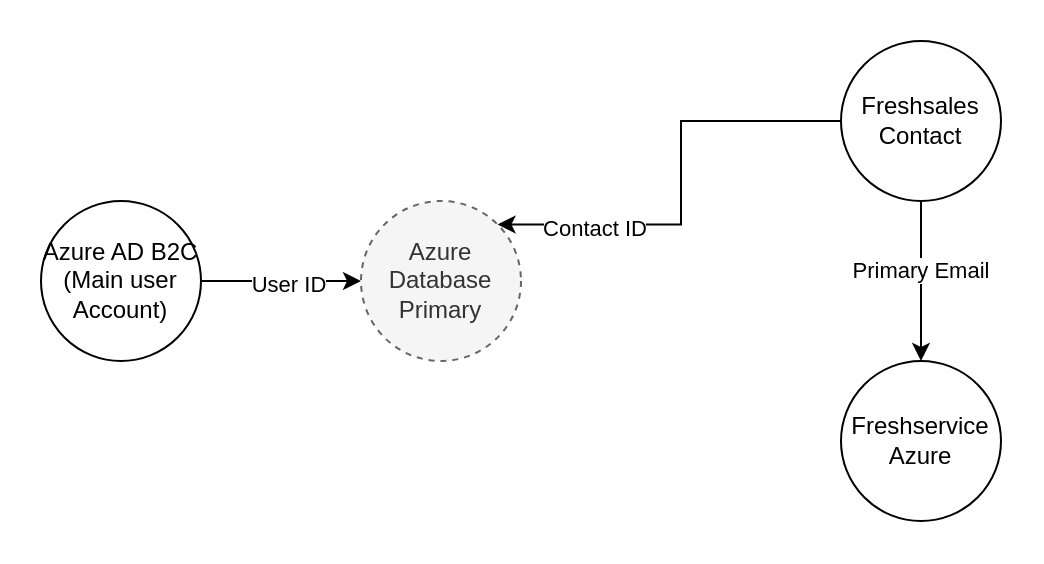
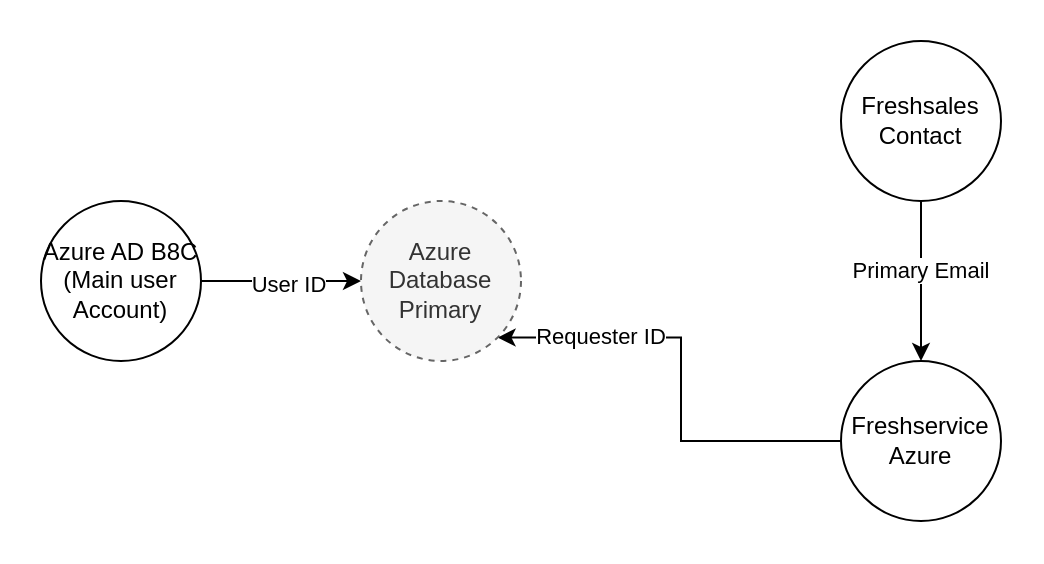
(681, 177) -> none
(121, 281) -> (121, 281)
none -> (691, 441)
